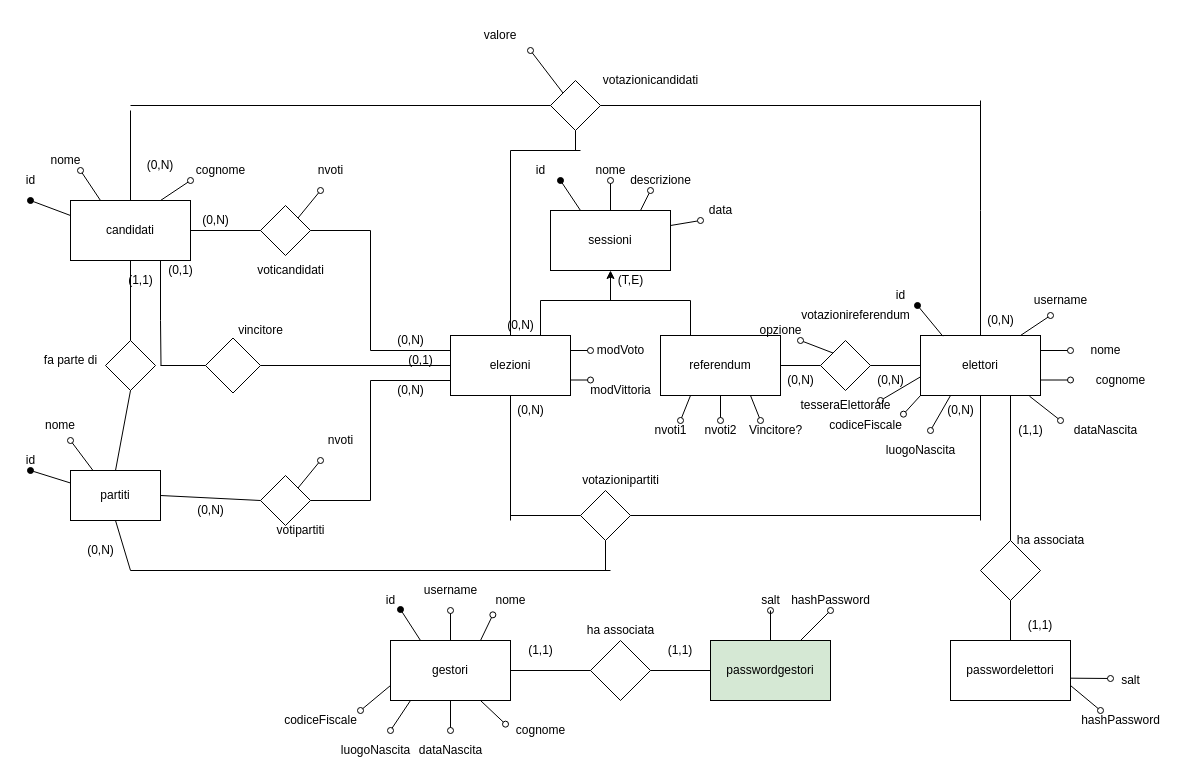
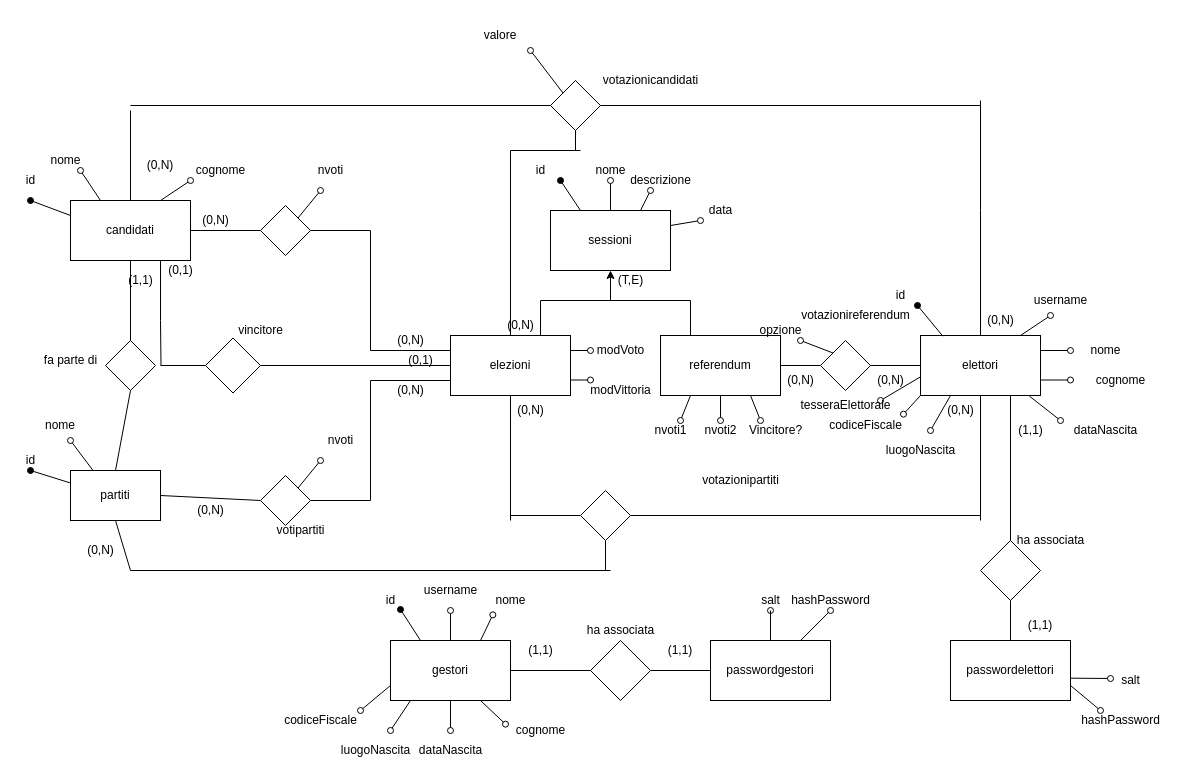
(291, 271) -> none
(621, 481) -> (741, 481)
(771, 671) -> (771, 671)
